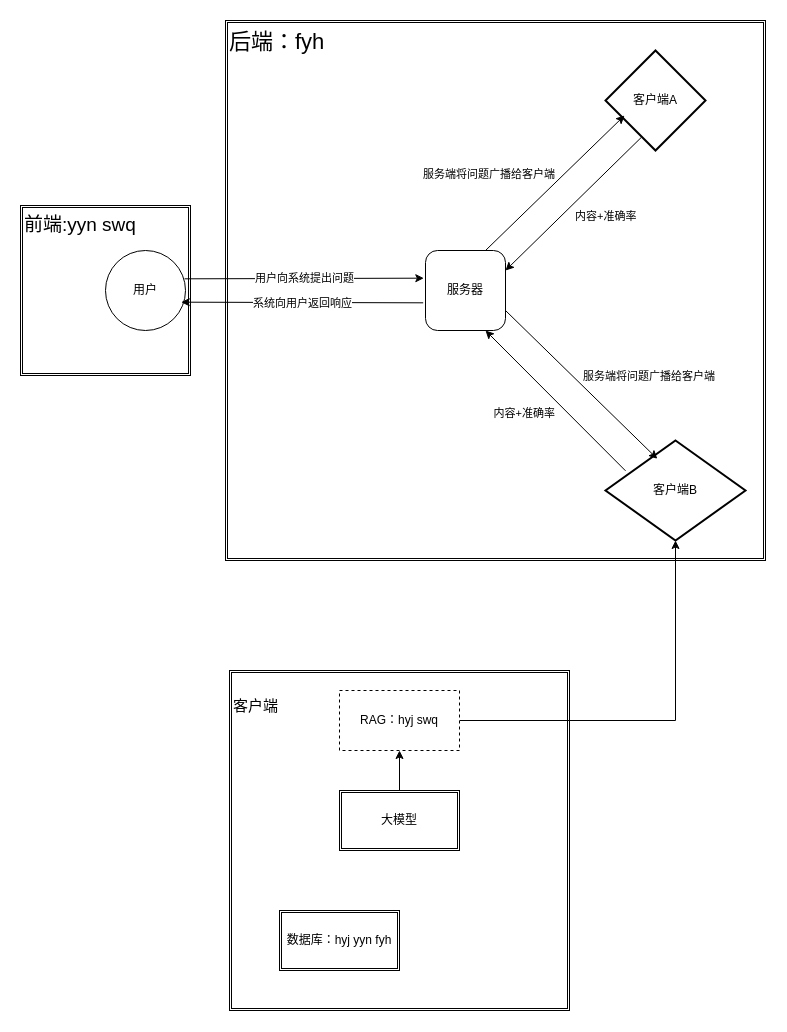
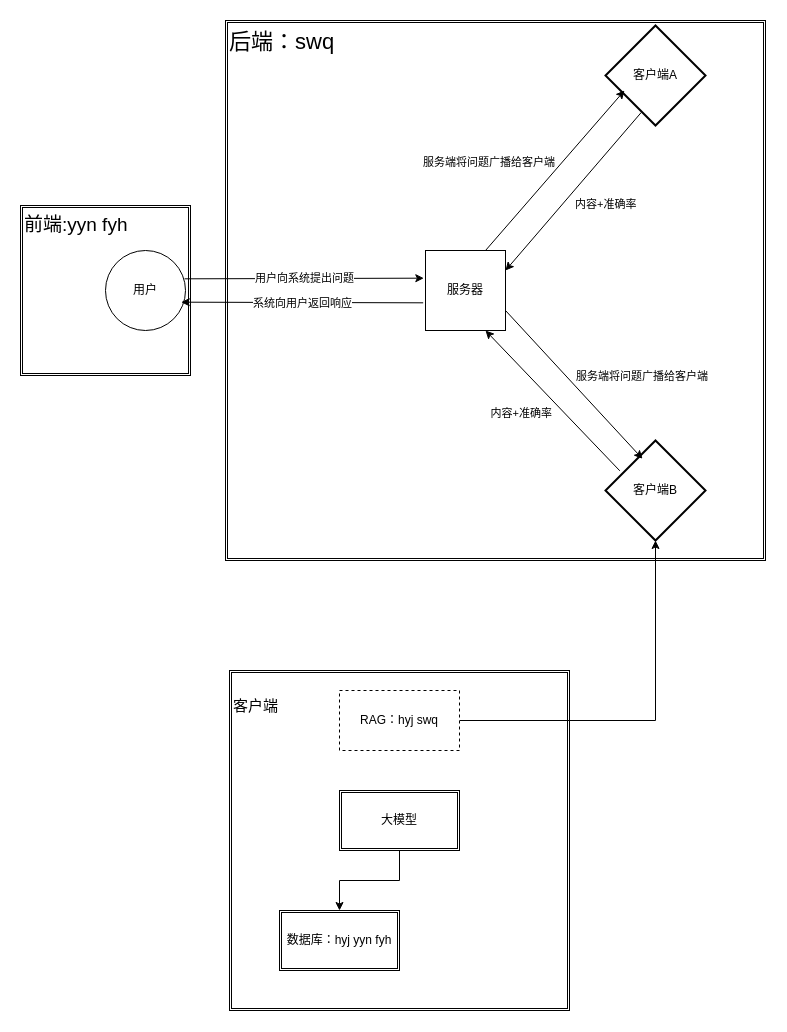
(281, 43) -> (281, 43)
(656, 101) -> (656, 76)
(81, 226) -> (81, 226)
(466, 291) -> (466, 291)
(676, 491) -> (656, 491)
(400, 774) -> (374, 881)
